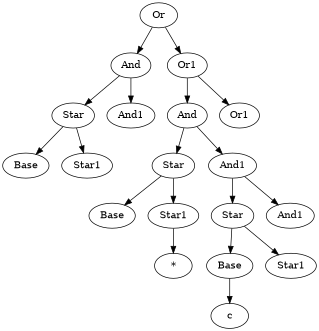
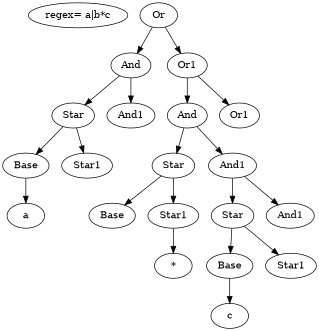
none -> (78, 15)
none -> (26, 216)
